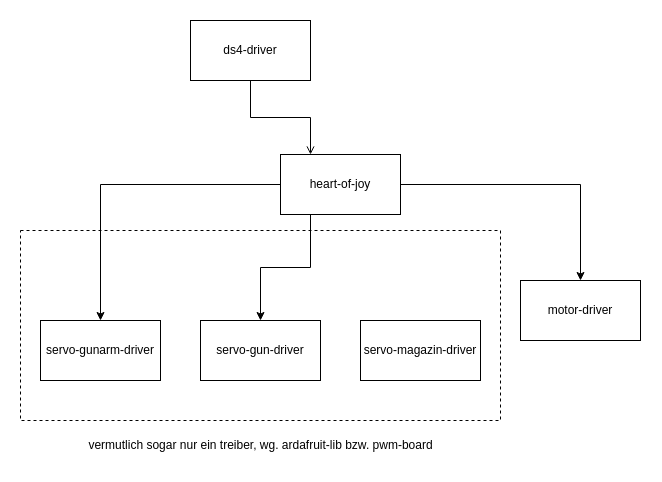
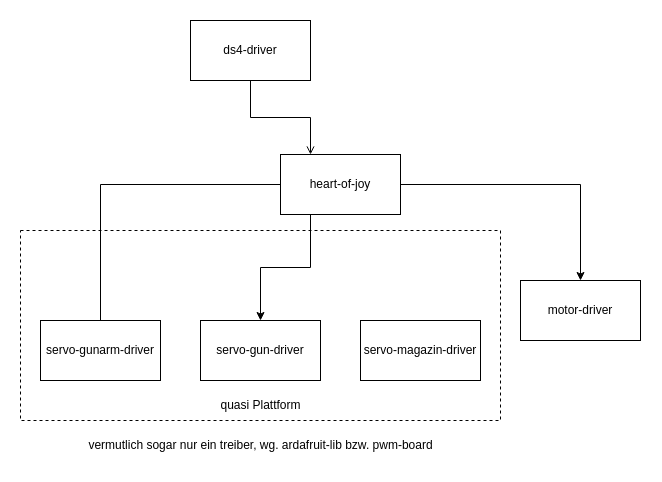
(101, 312) -> (101, 315)
none -> (261, 406)
